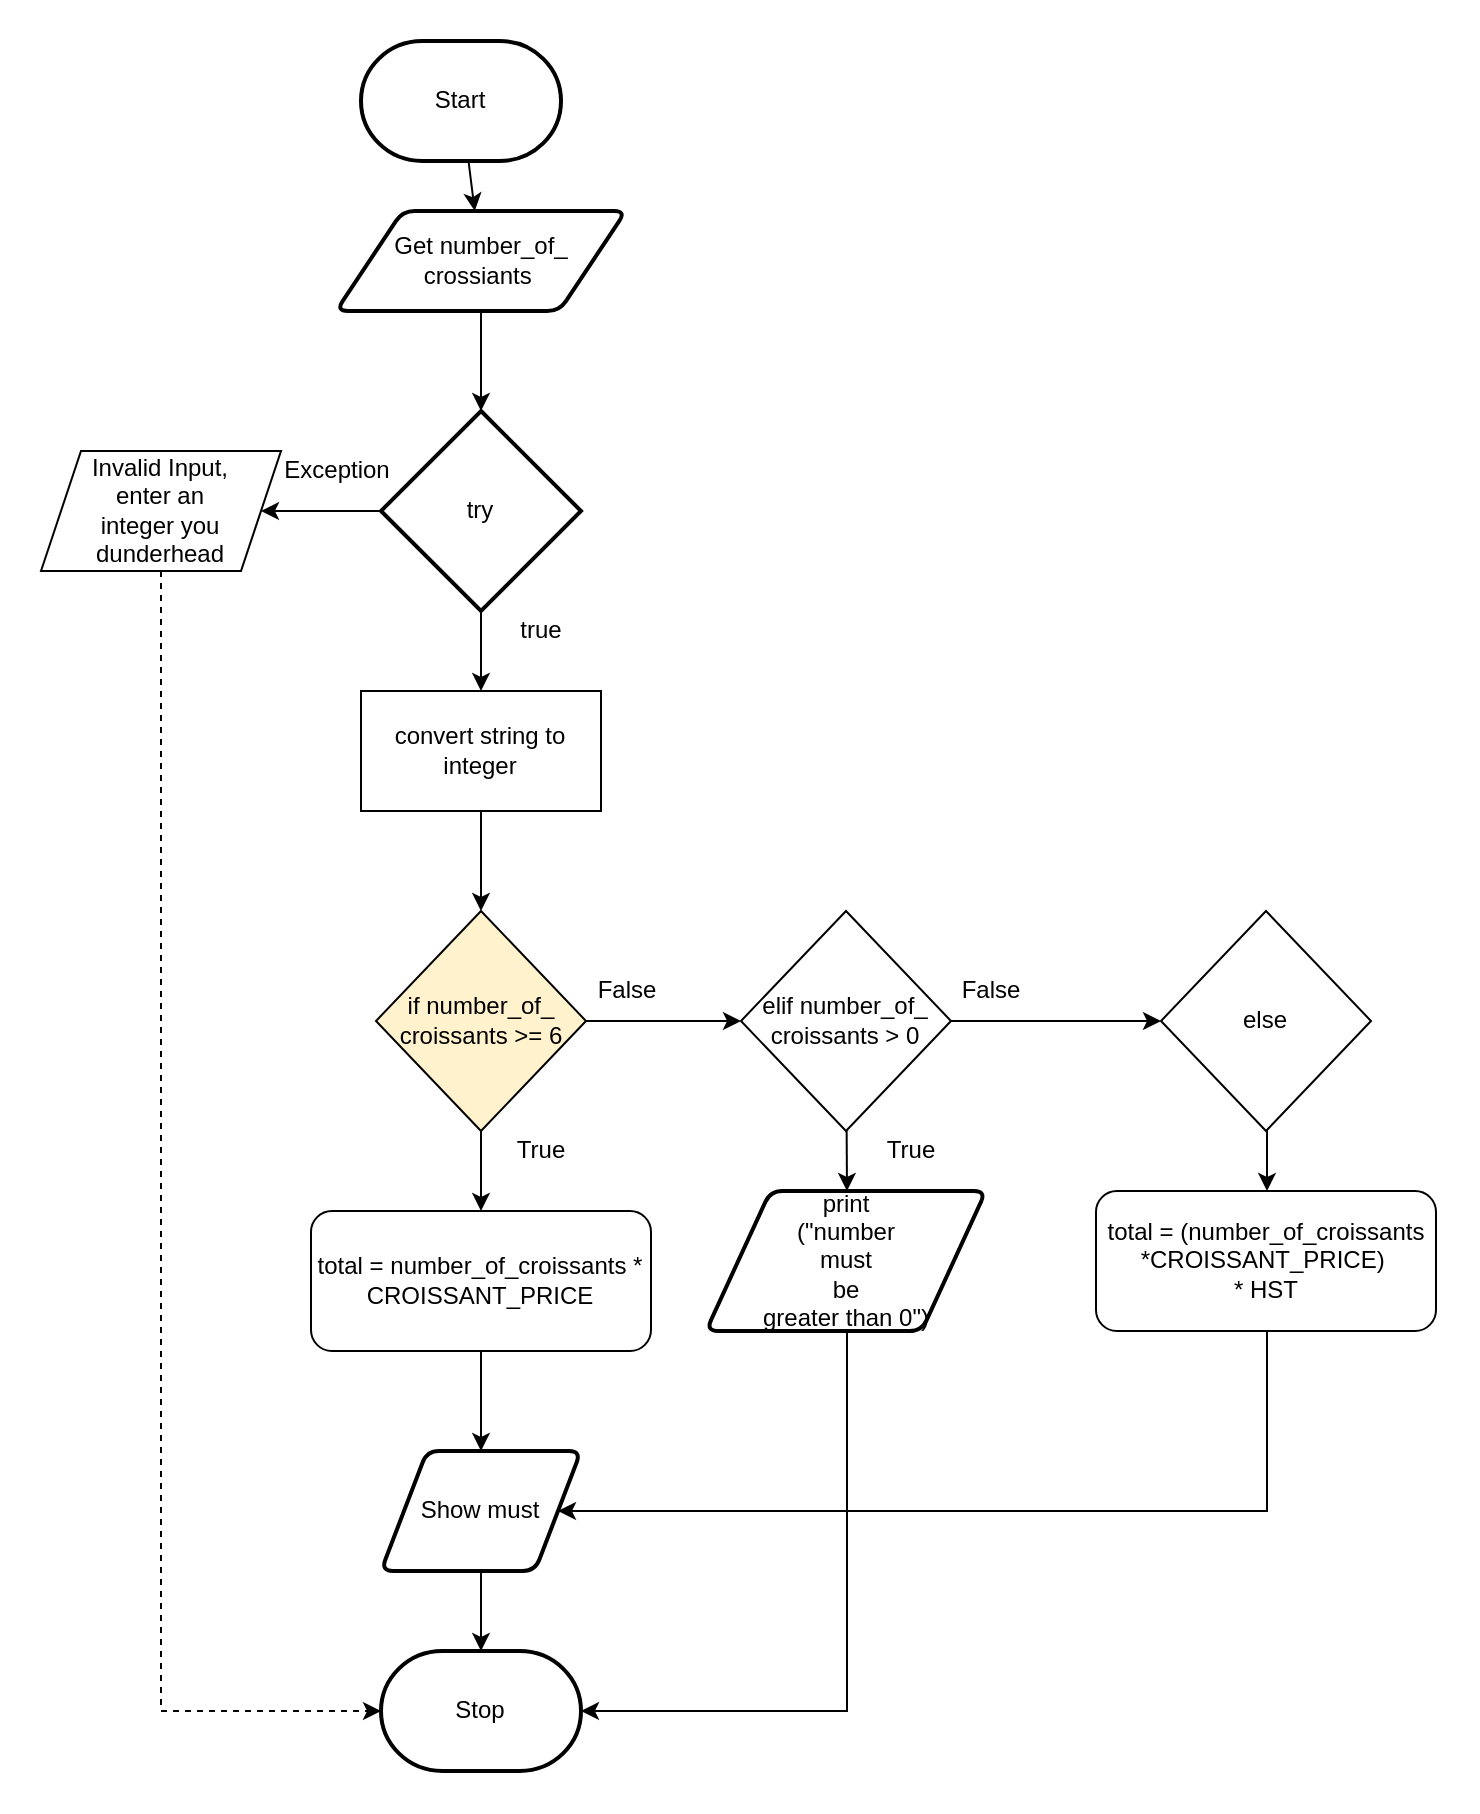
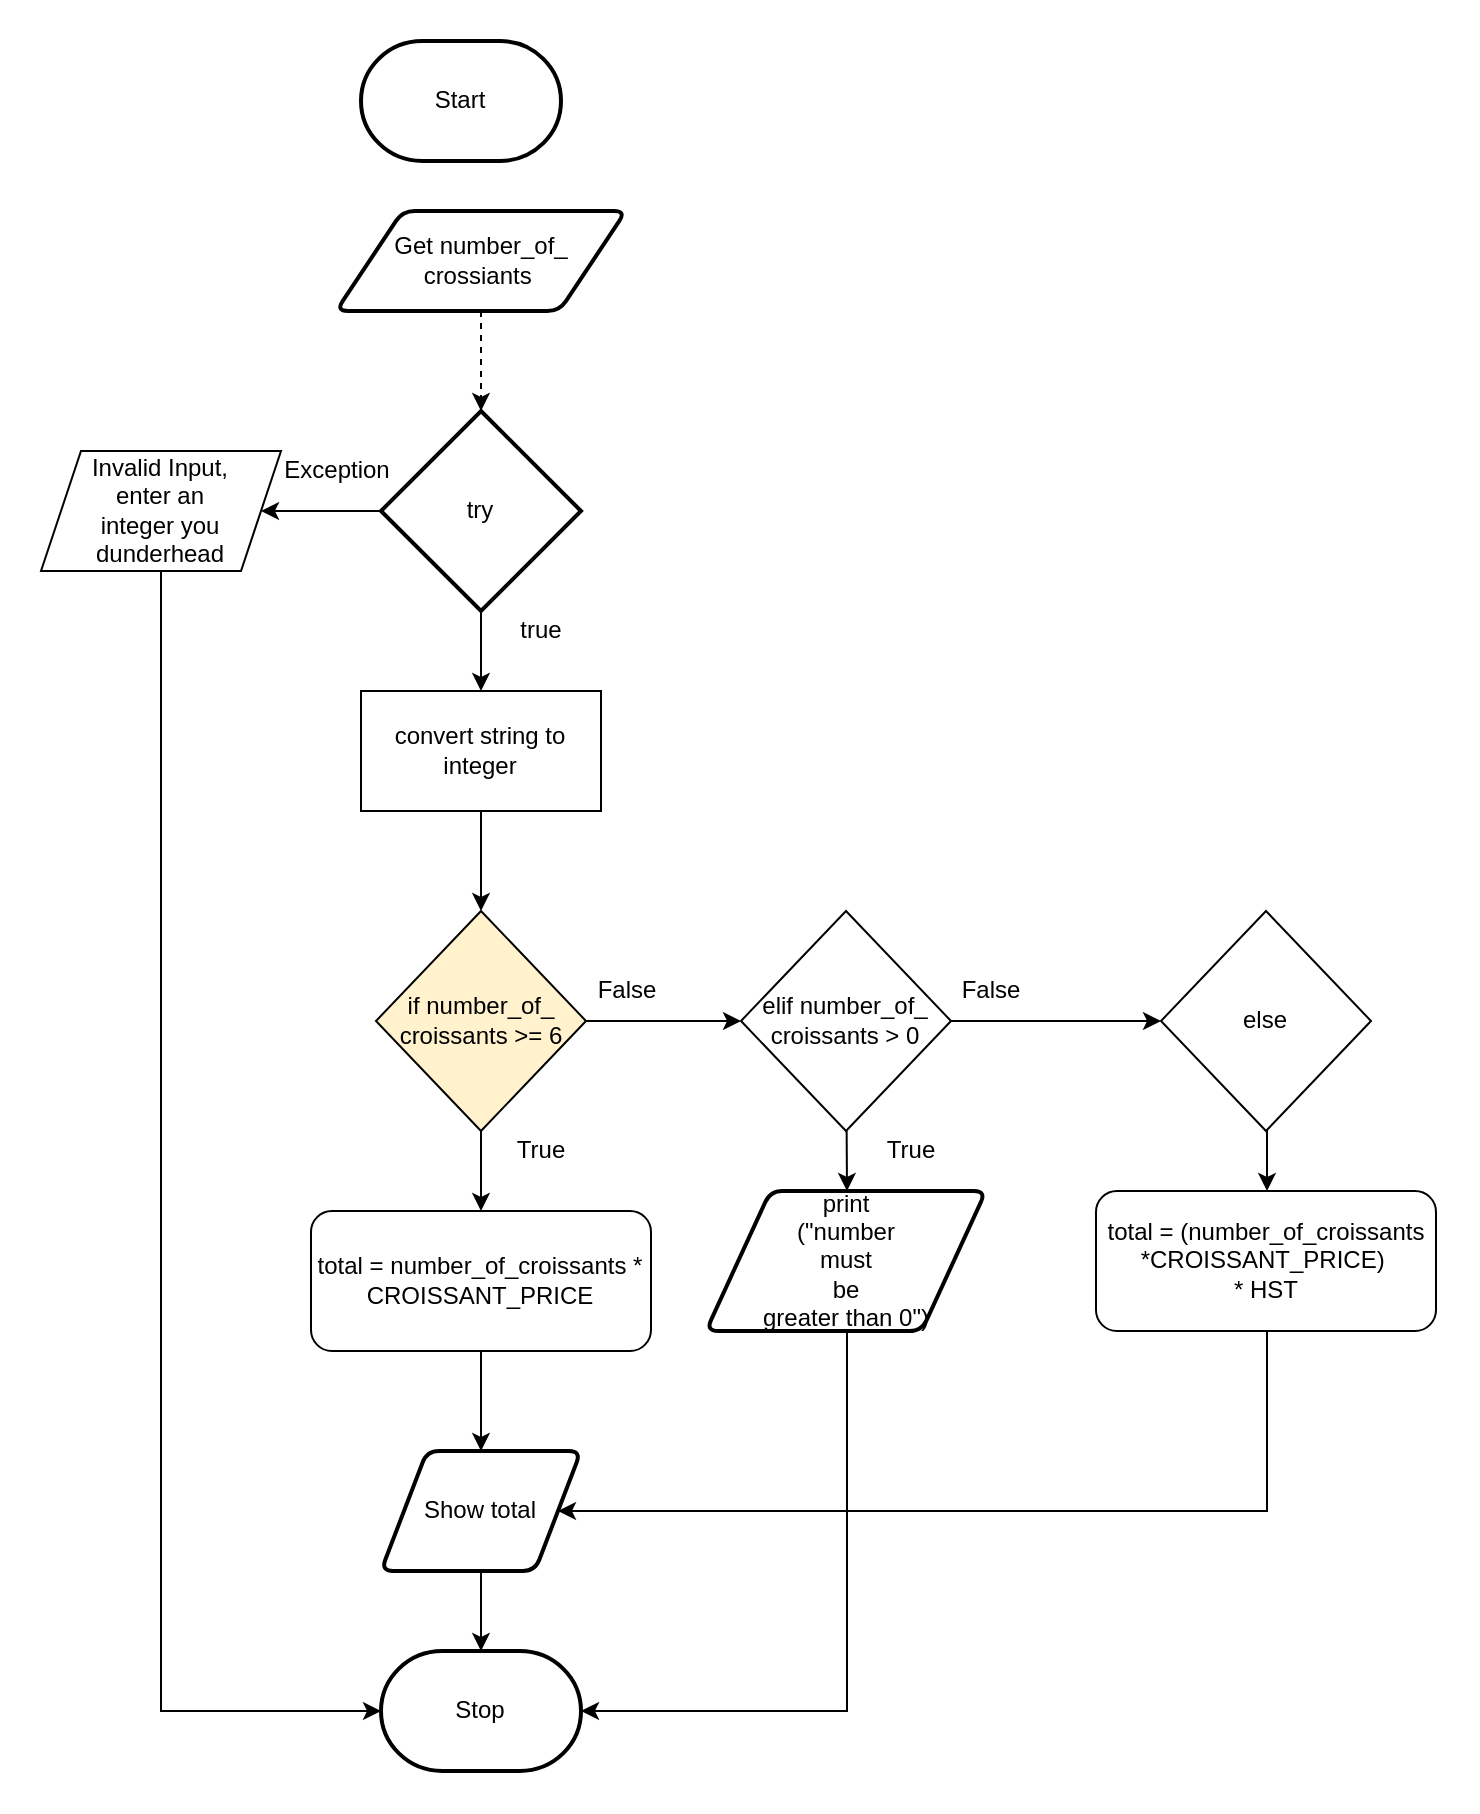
(471, 179) -> none
(481, 355) -> (481, 355)
(161, 1244) -> (161, 1244)
(481, 1511) -> (481, 1511)
